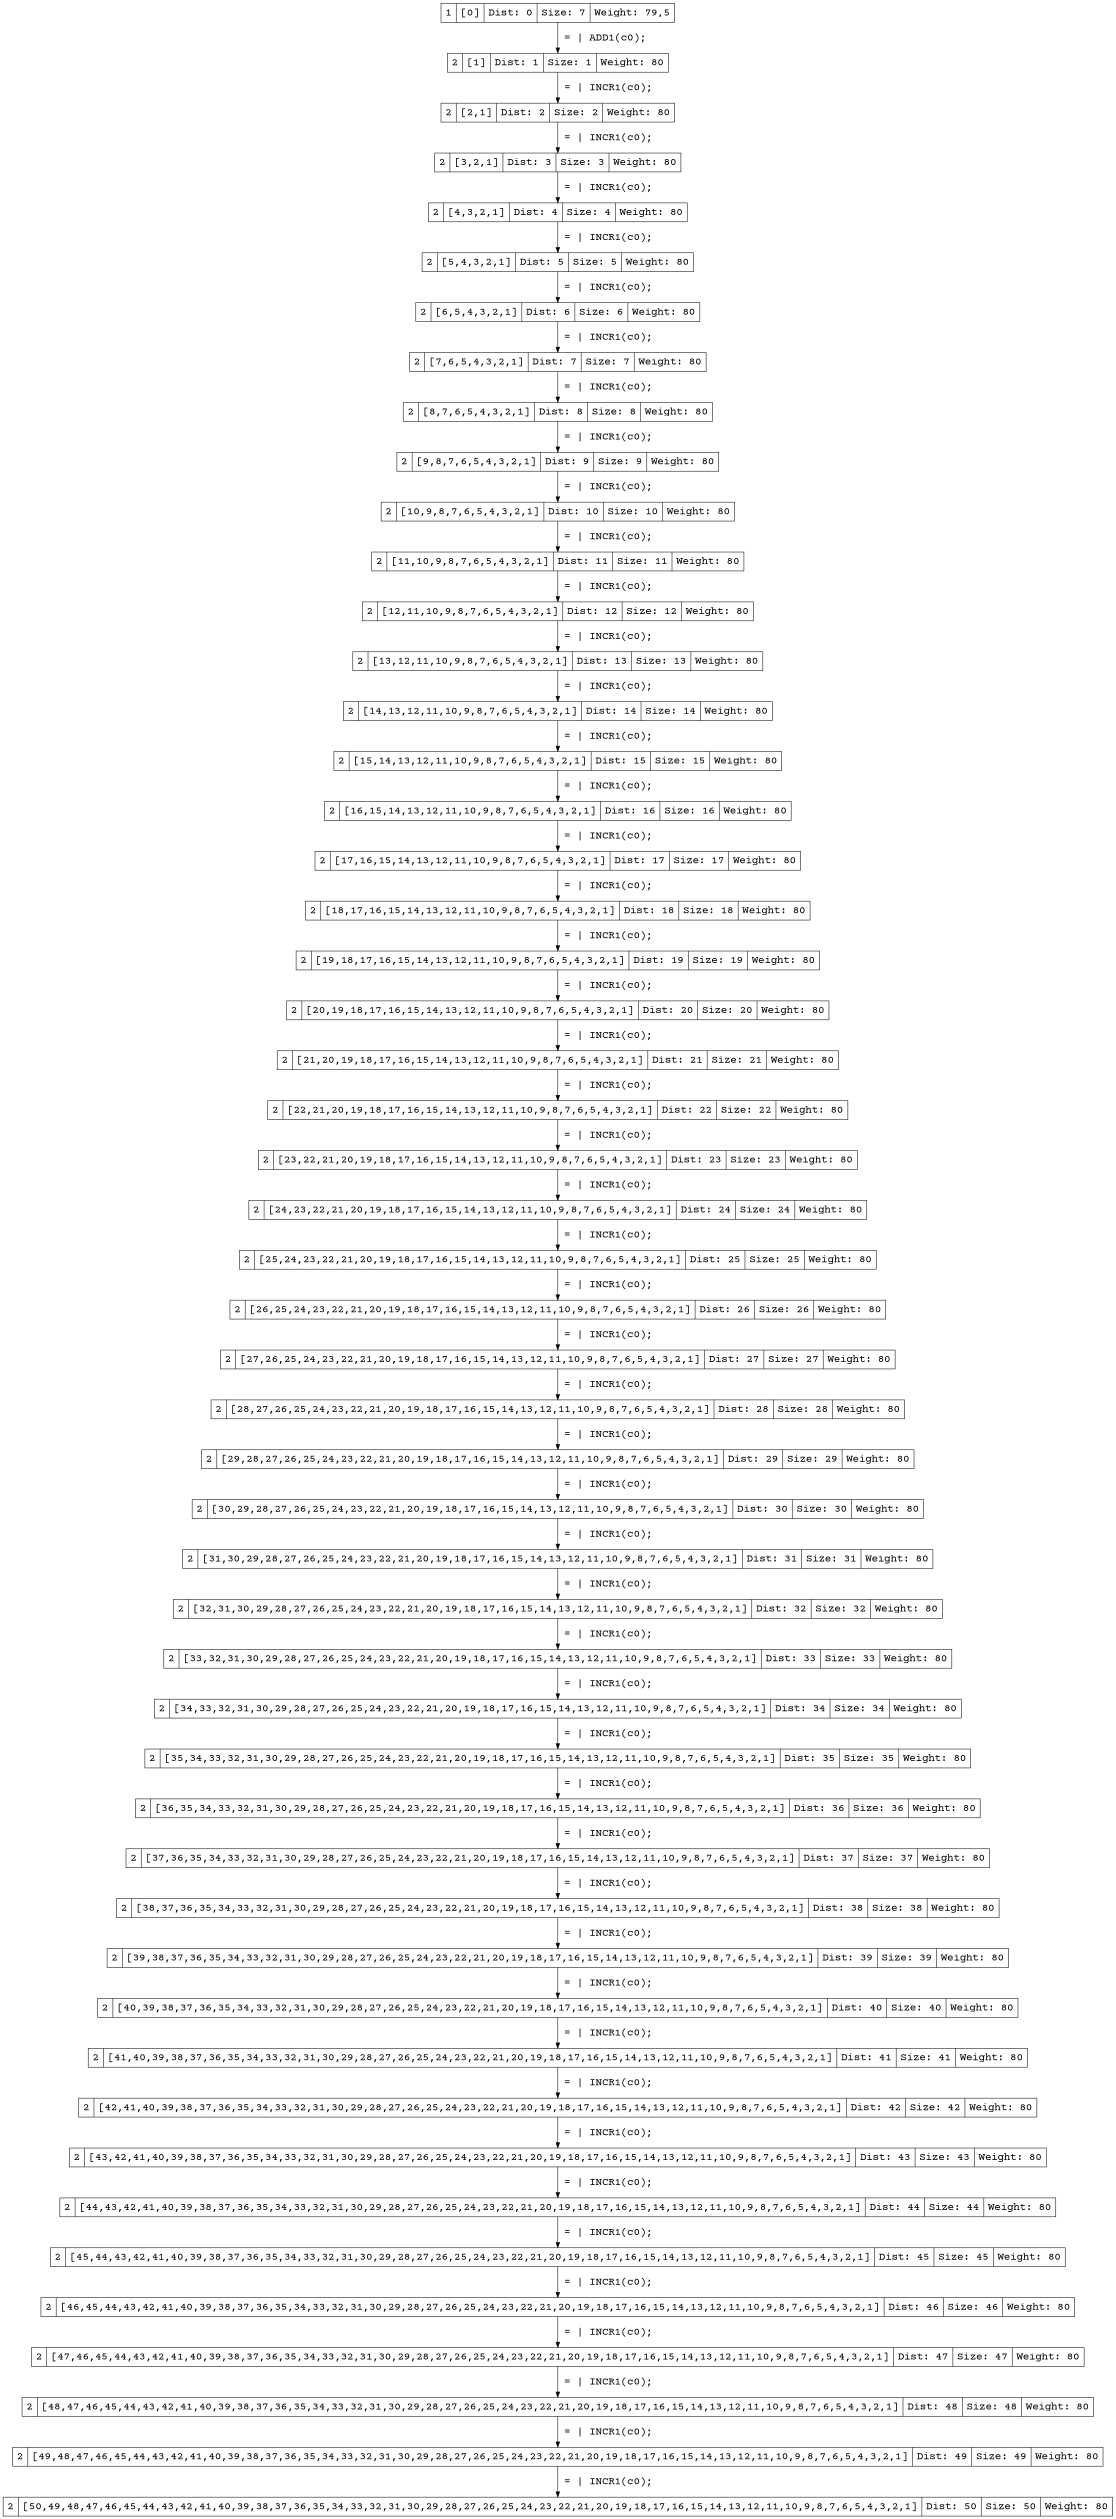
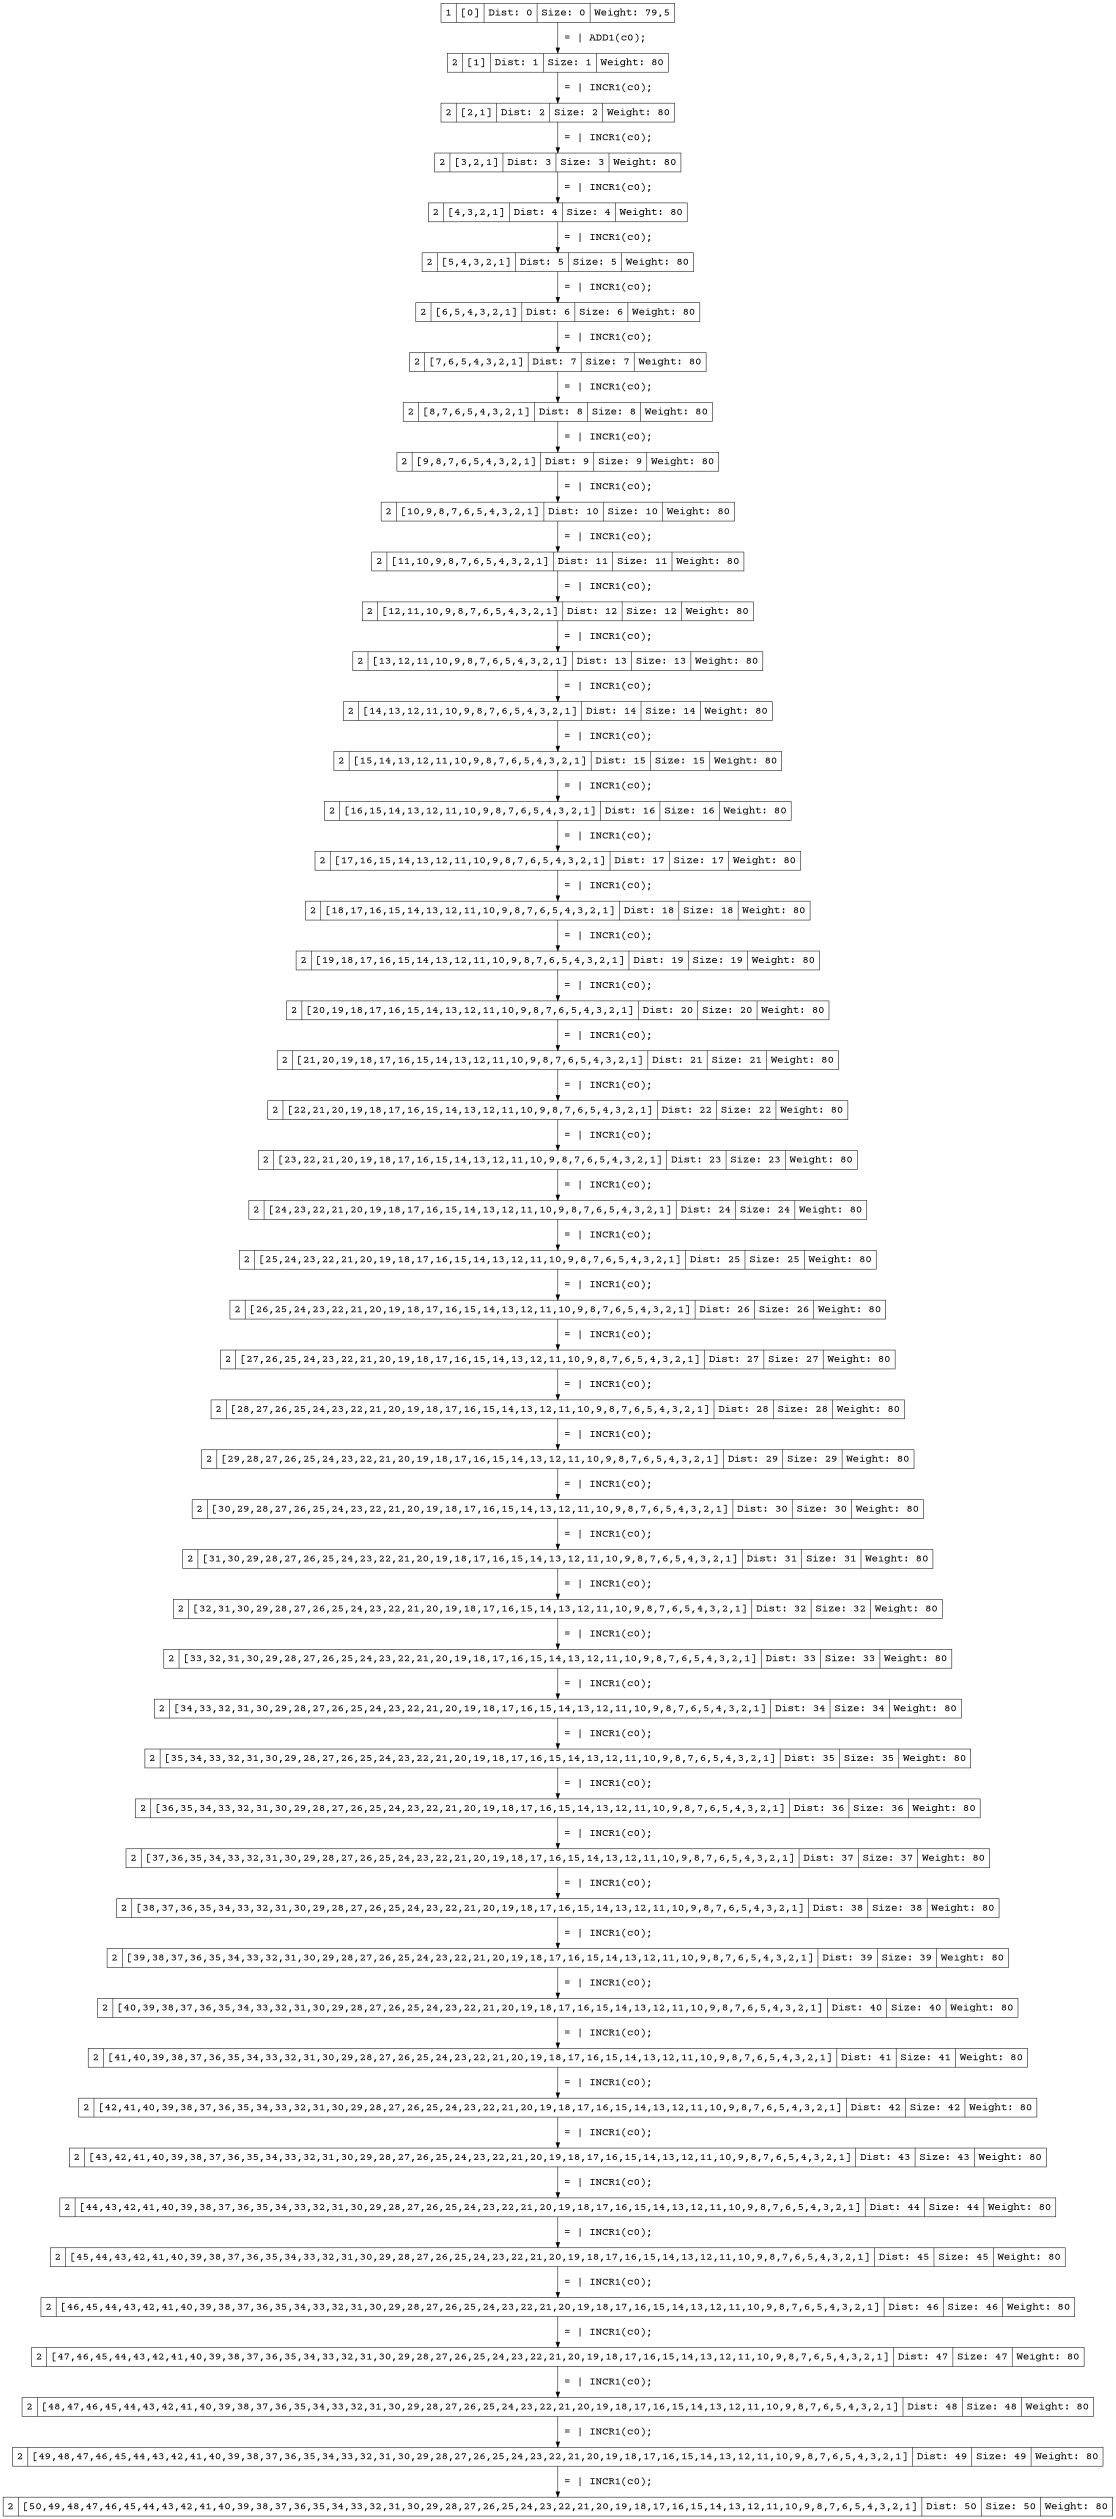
(564, 12) -> (564, 12)
